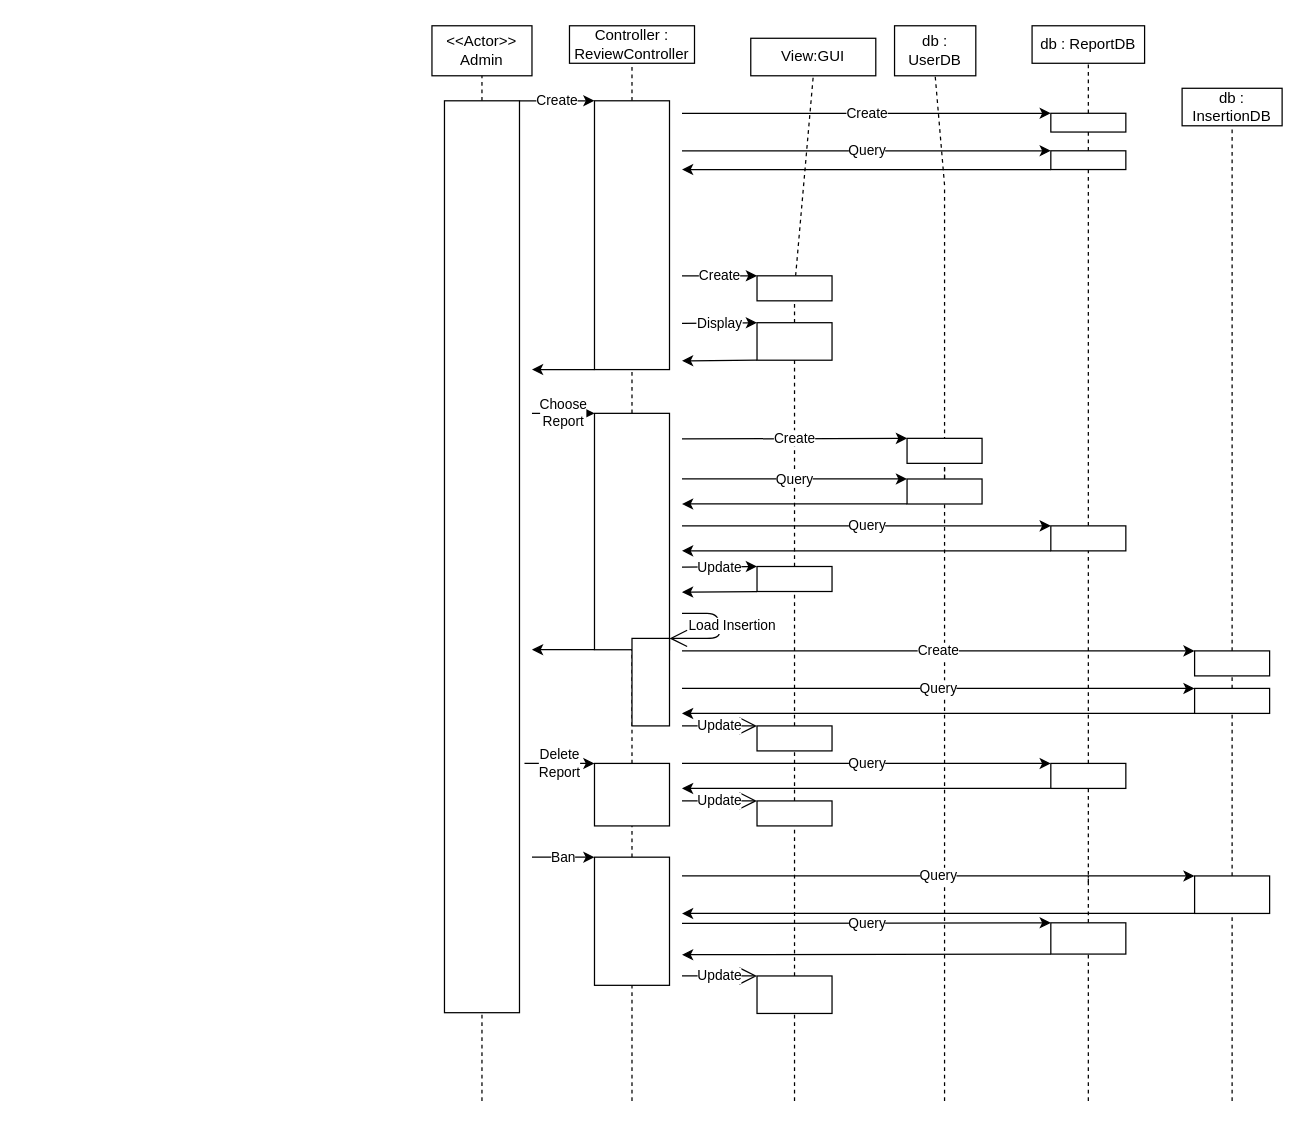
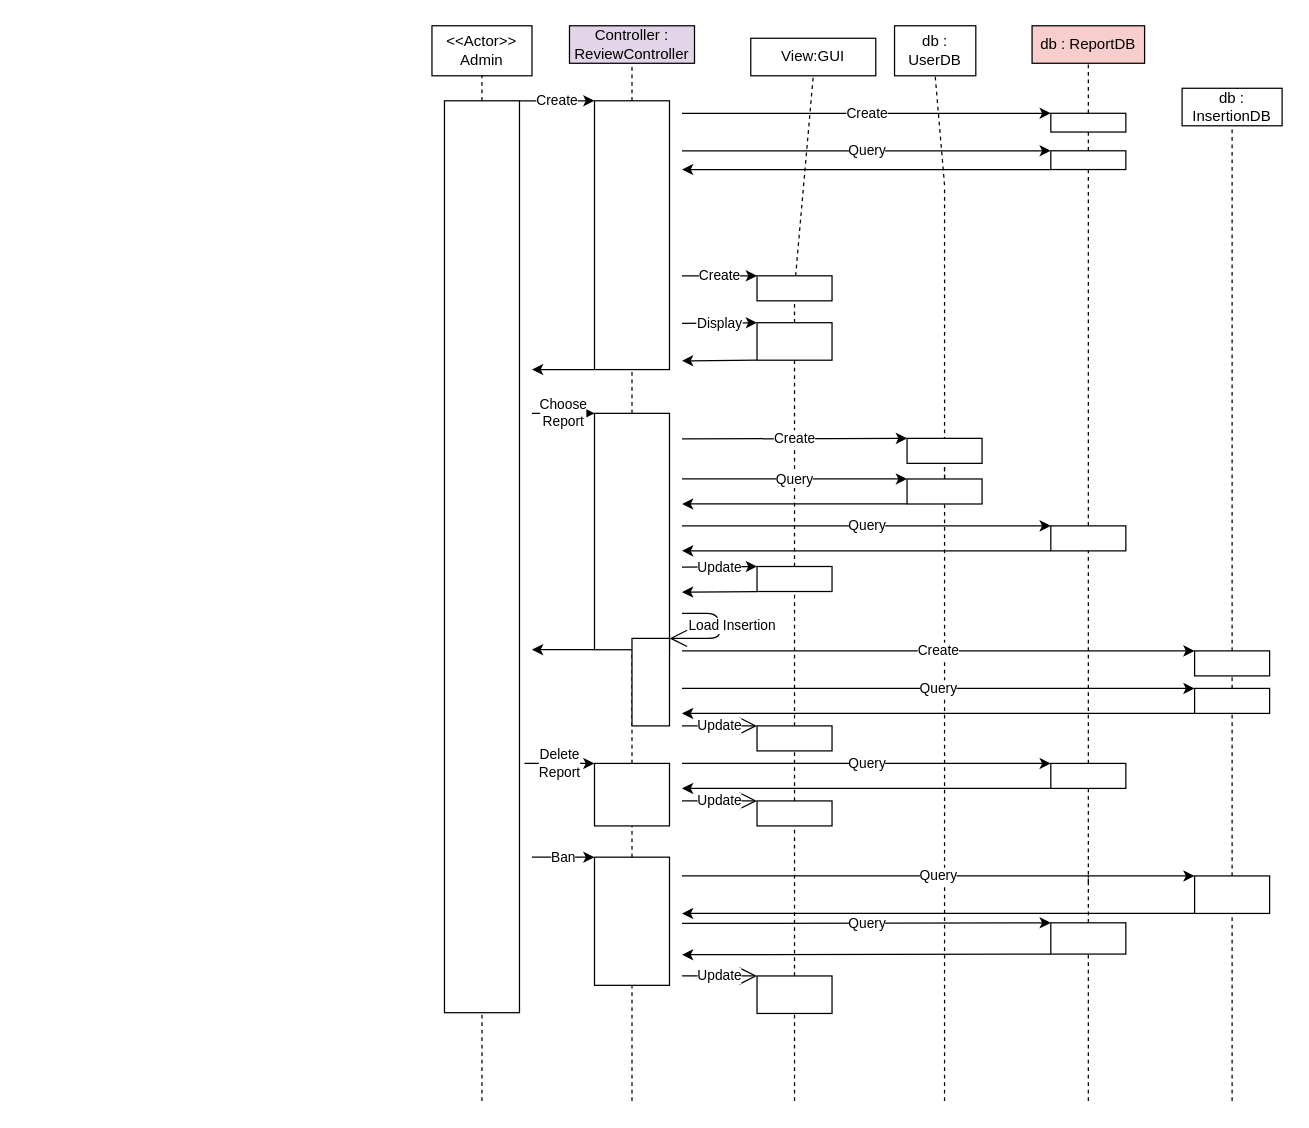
(632, 44) -> (632, 44)
(1088, 44) -> (1088, 44)
